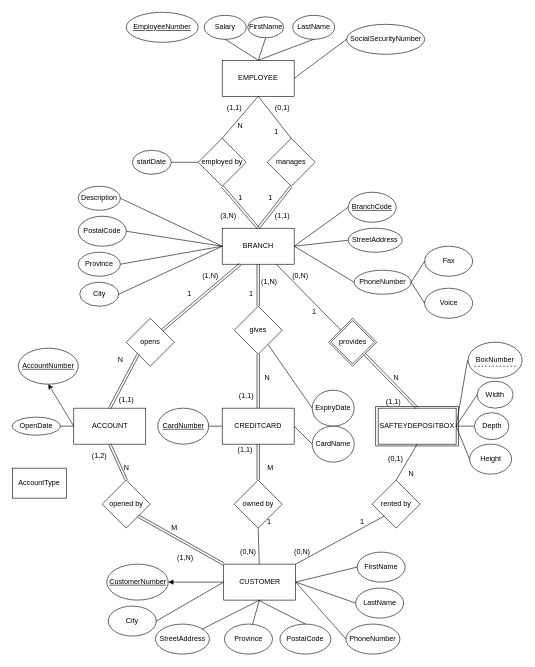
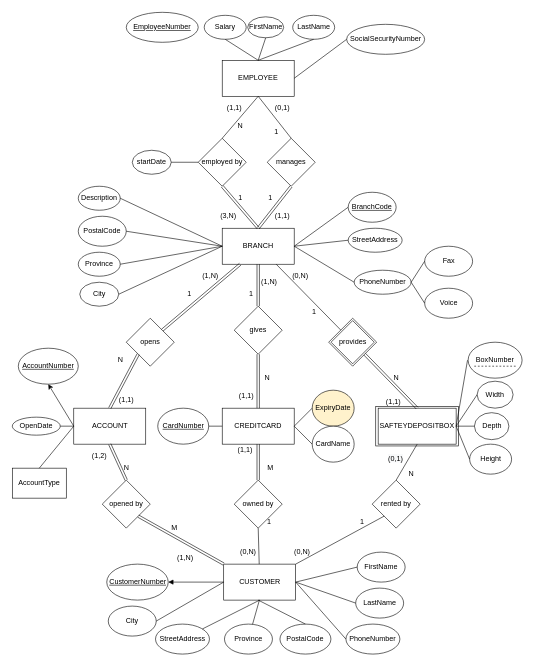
(290, 377) -> (304, 416)
(333, 408) -> (333, 408)
none -> (57, 447)
